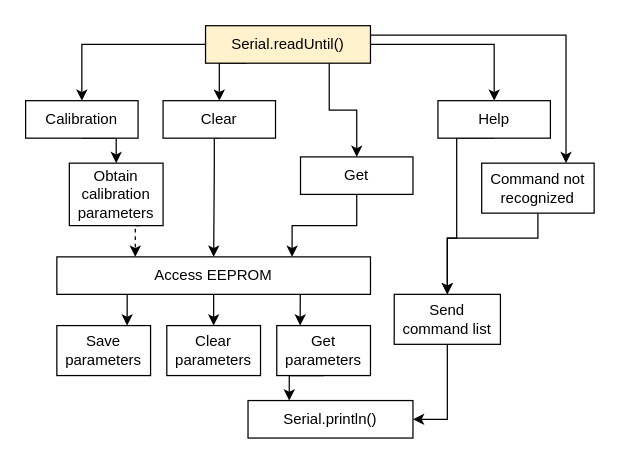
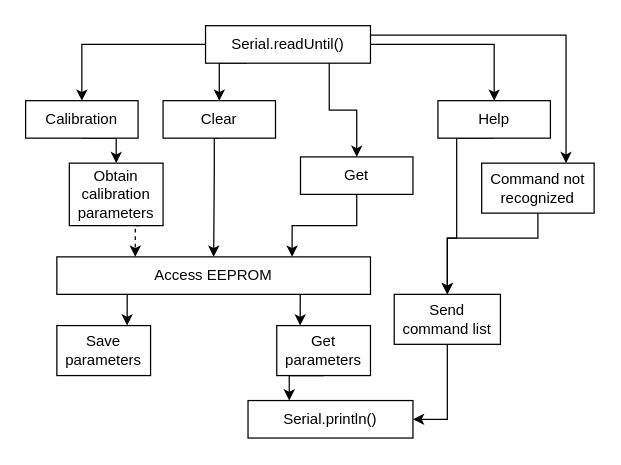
(288, 44) -> (288, 44)
(214, 306) -> none
(214, 351) -> none
